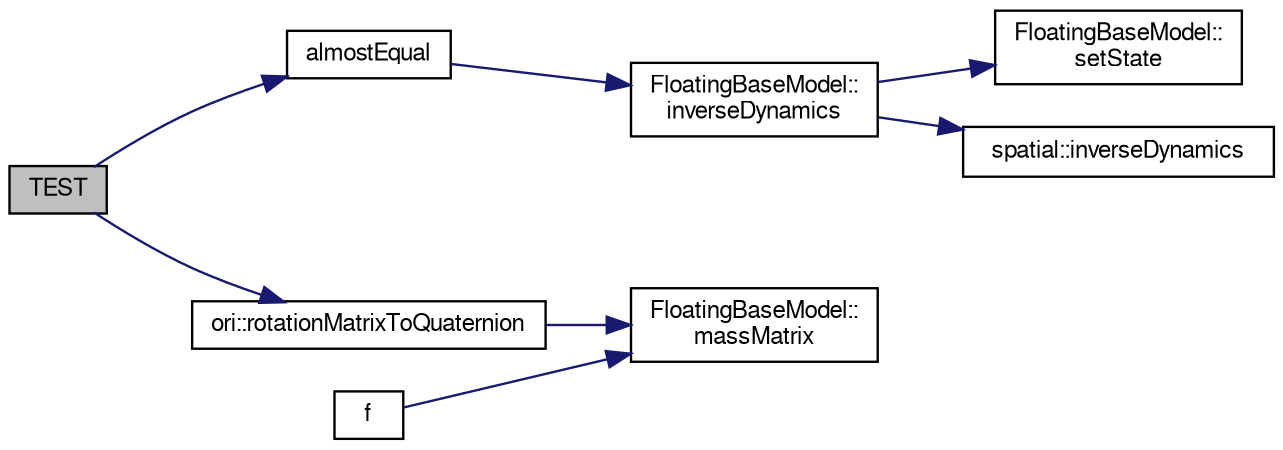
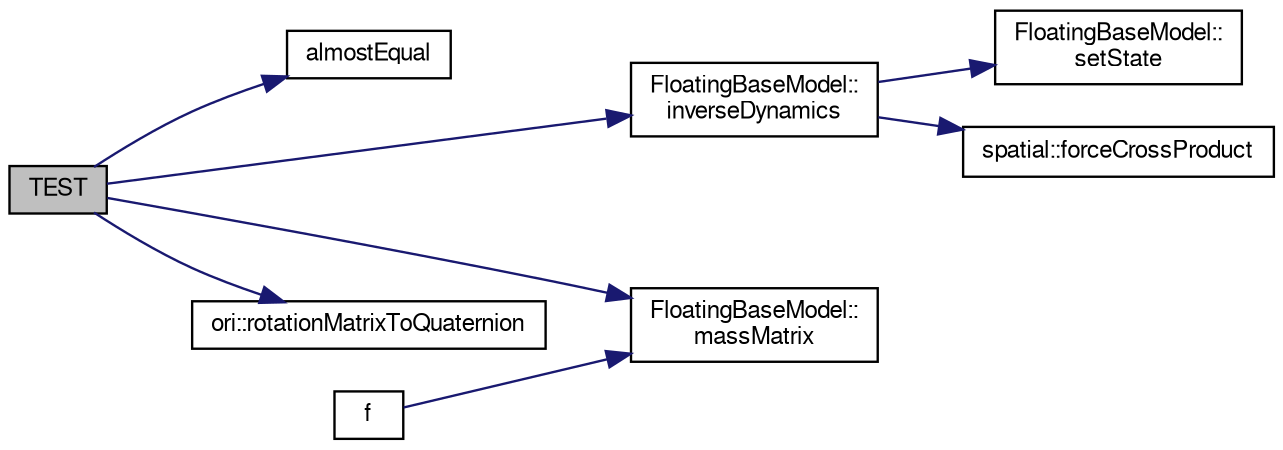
(529, 73) -> (357, 151)
(1119, 152) -> (1119, 152)
(576, 325) -> (358, 244)
